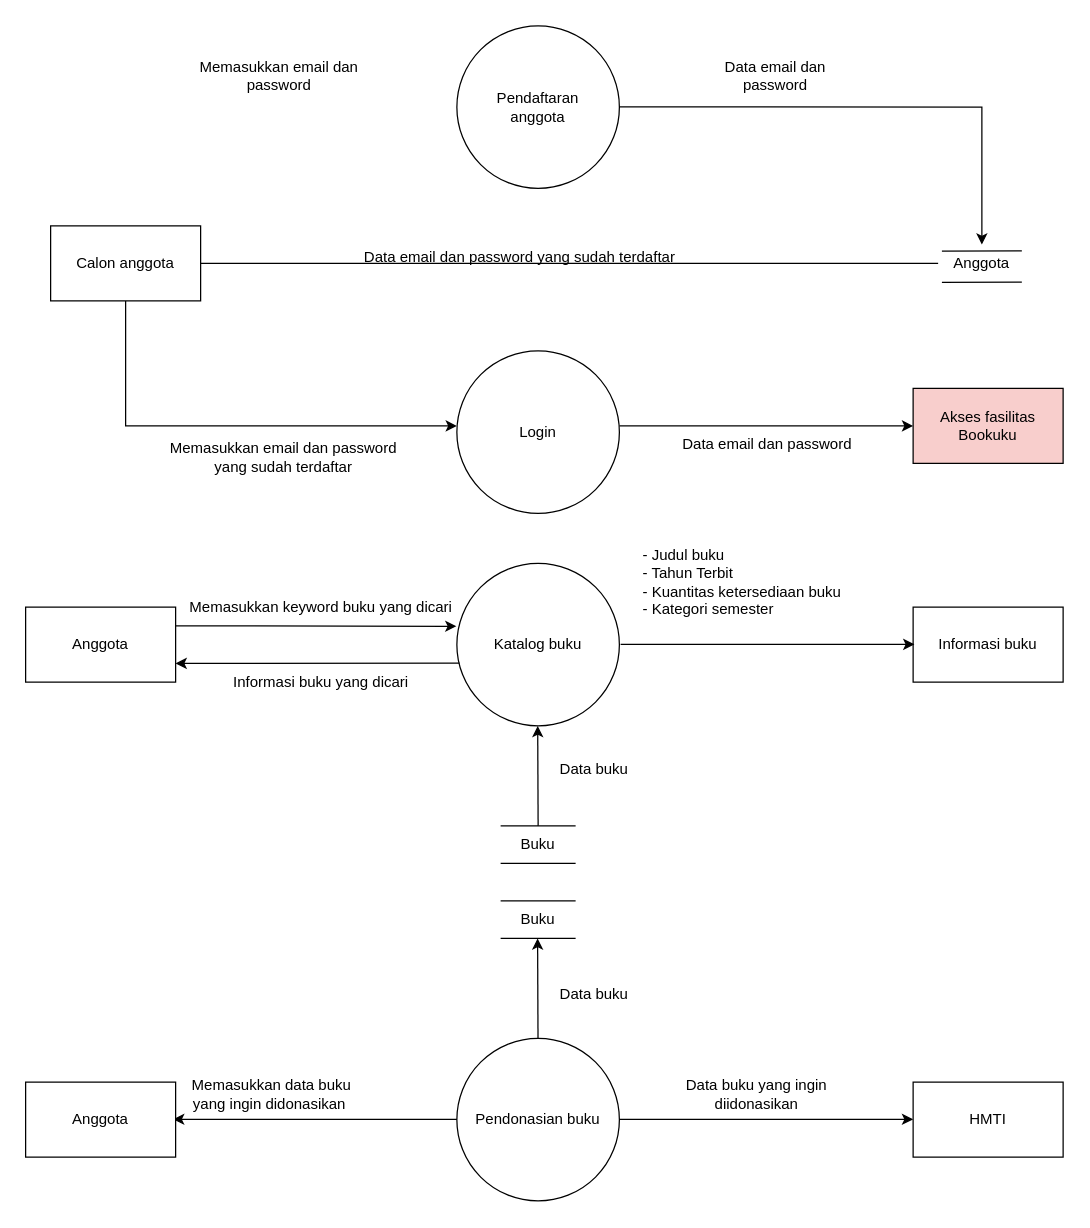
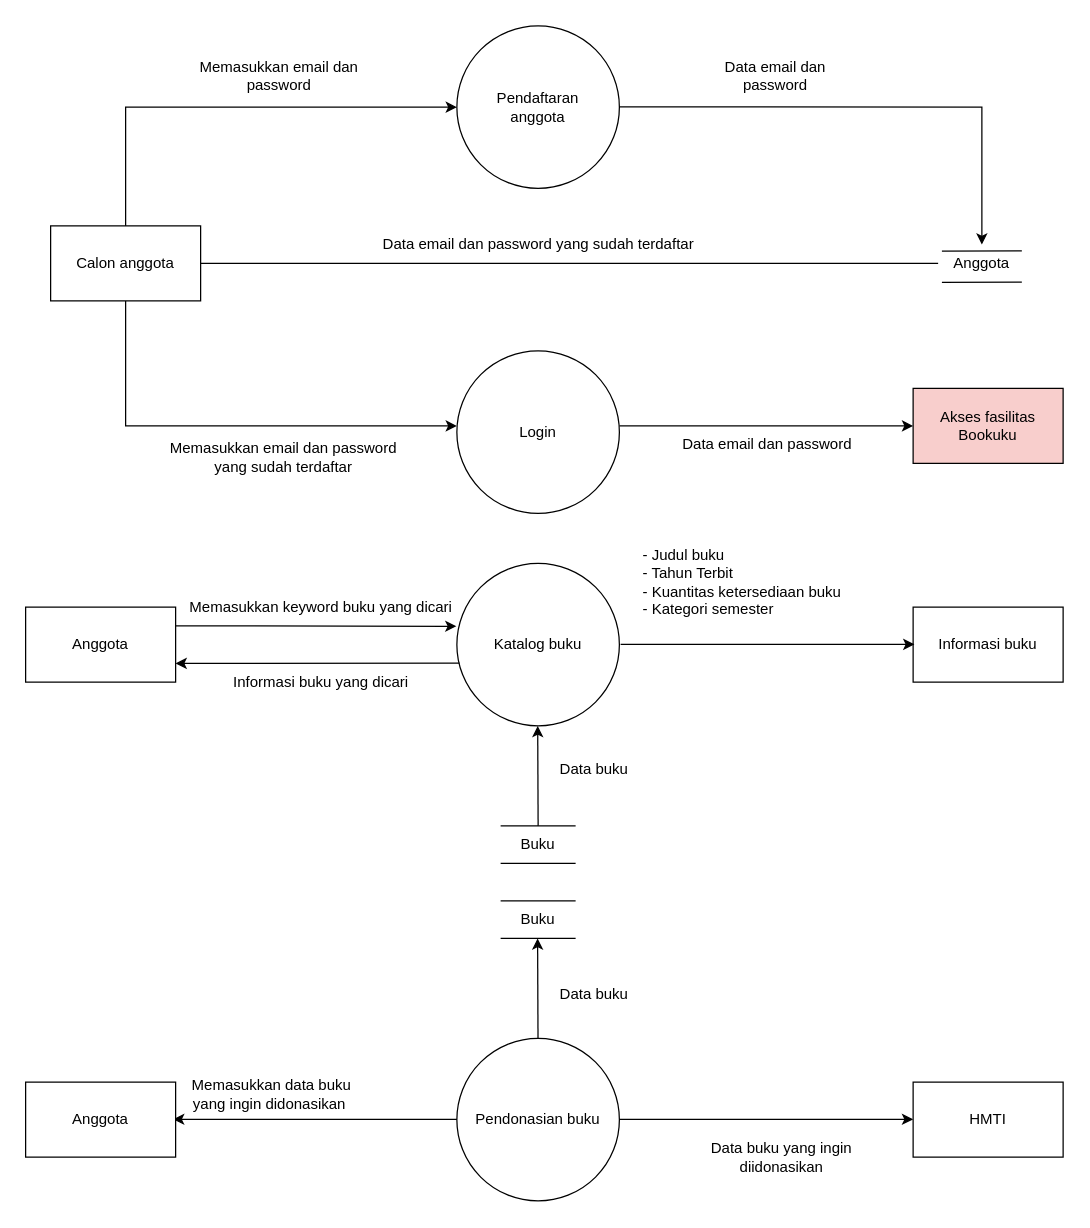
none -> (228, 107)
(519, 257) -> (538, 244)
(757, 1094) -> (782, 1157)
